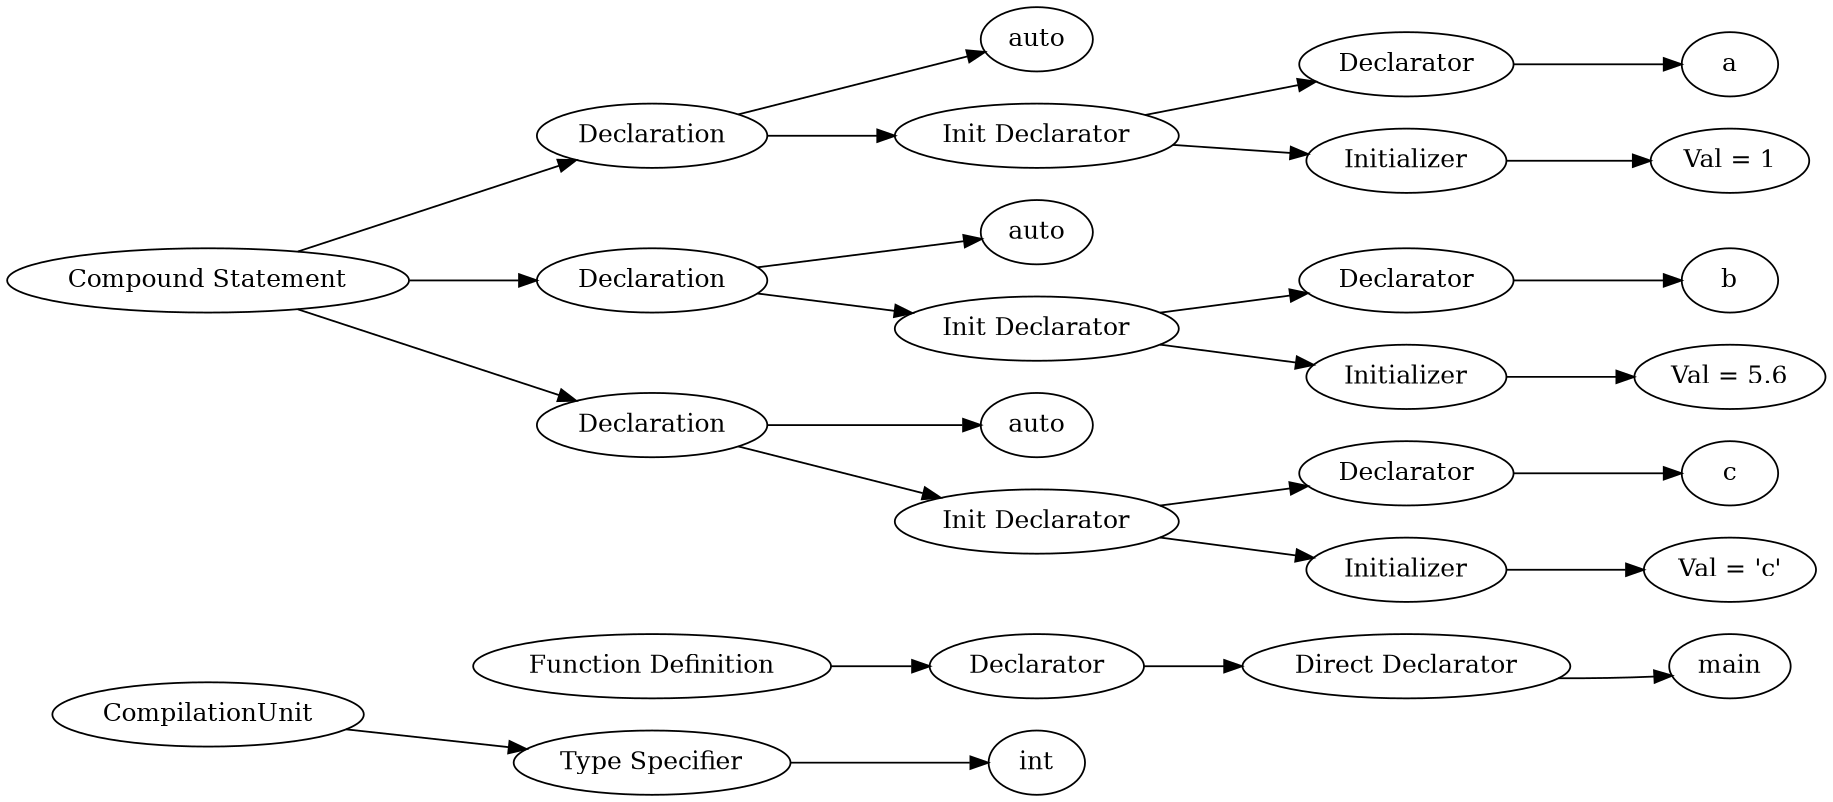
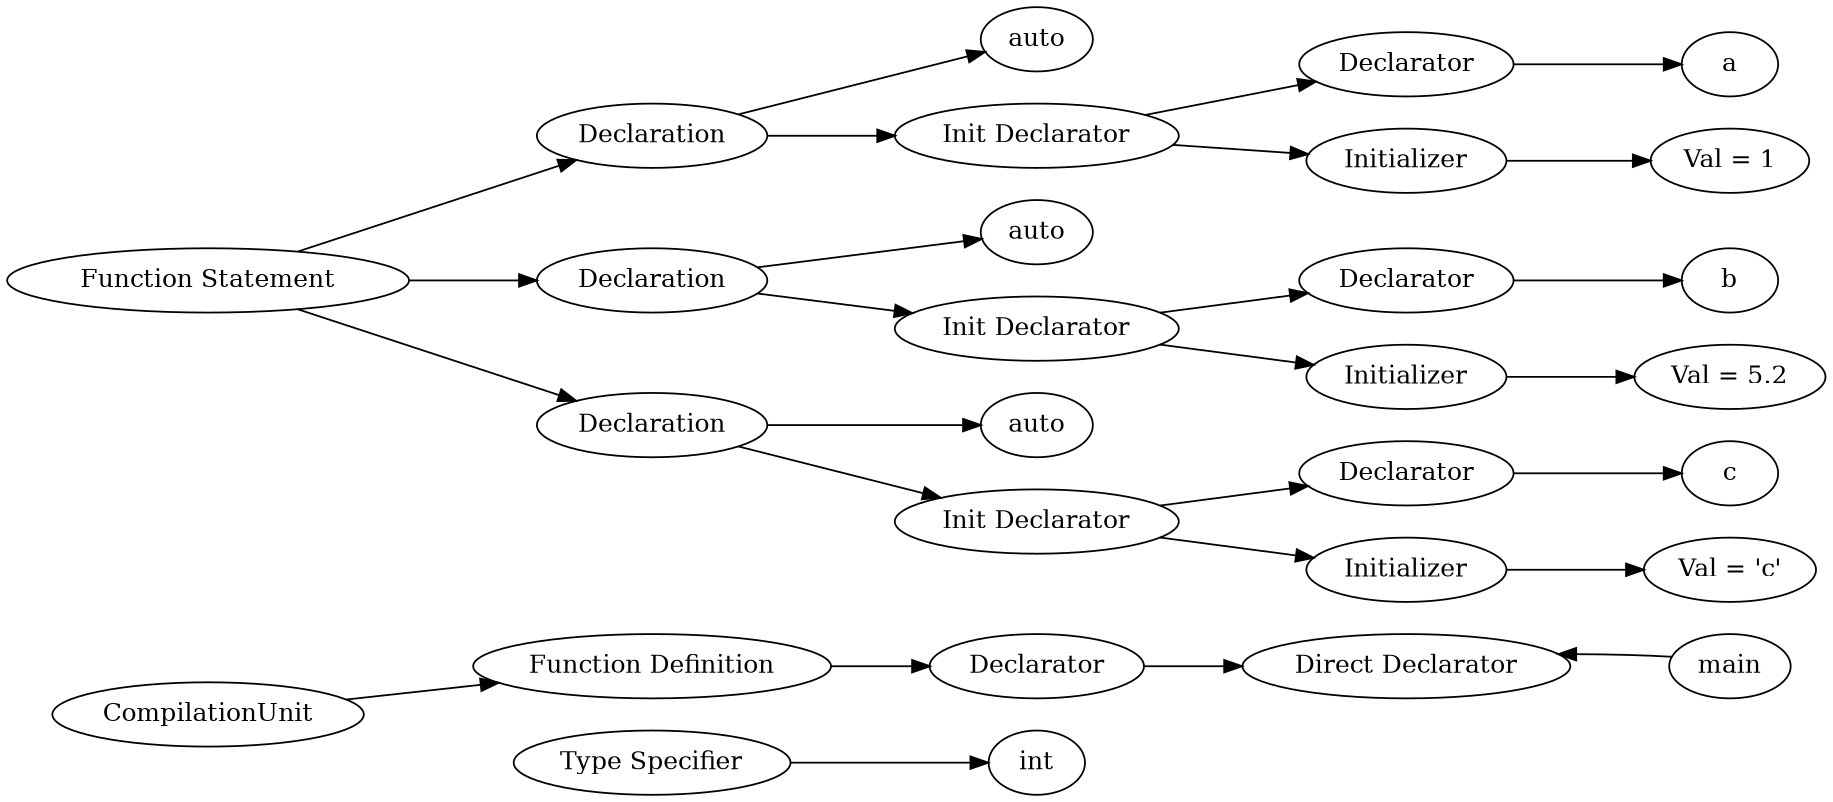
(208, 280) -> (208, 280)
(1730, 377) -> (1730, 377)
(1606, 678) -> (1624, 655)
(427, 738) -> (413, 692)
